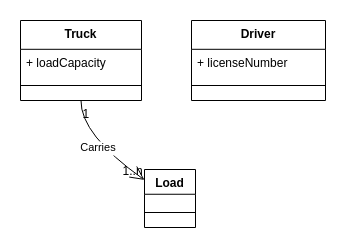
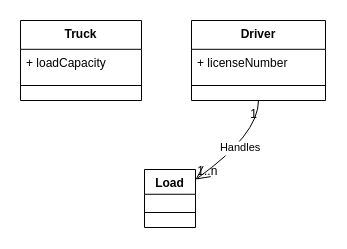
(104, 146) -> none
none -> (235, 146)
